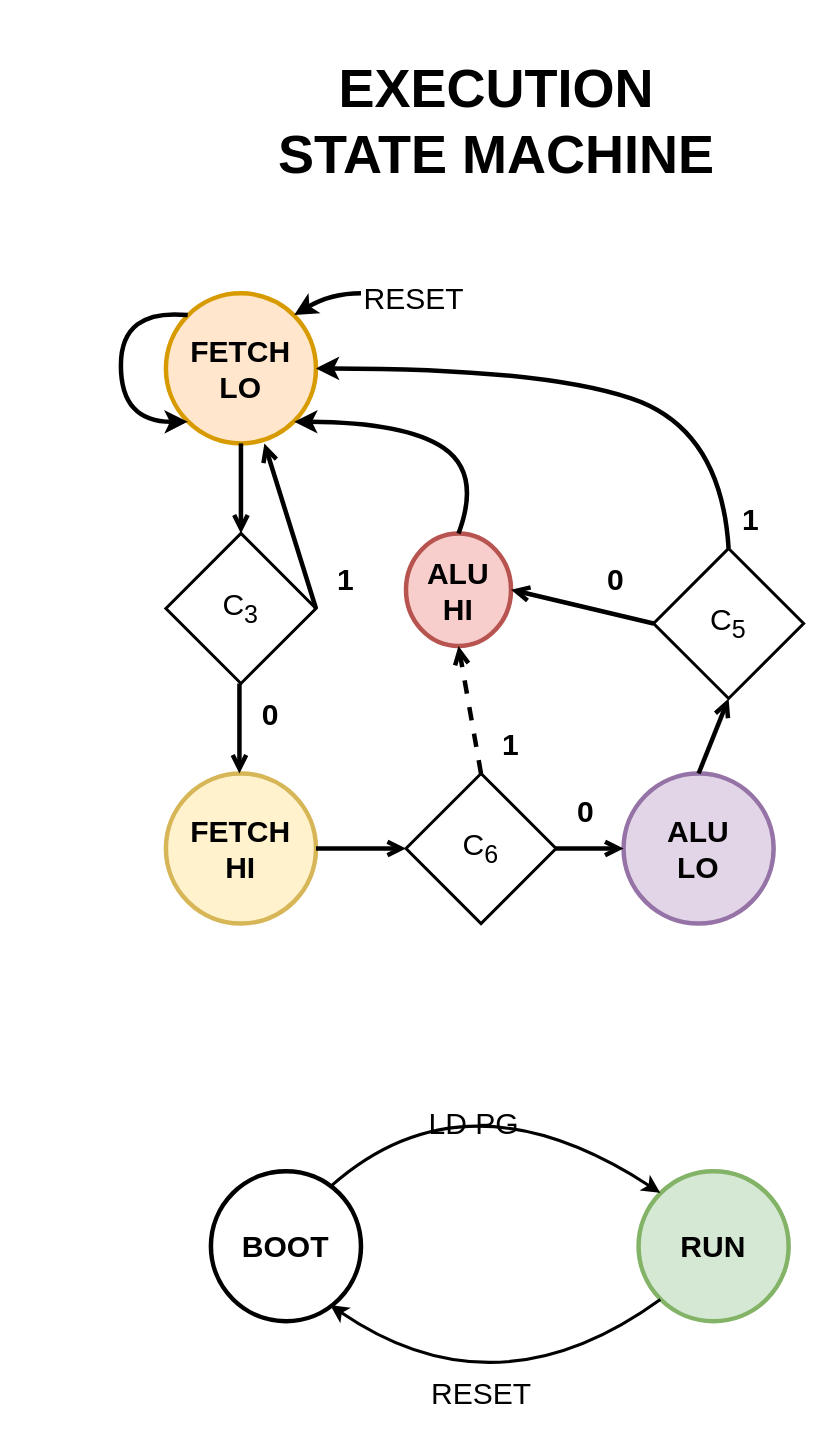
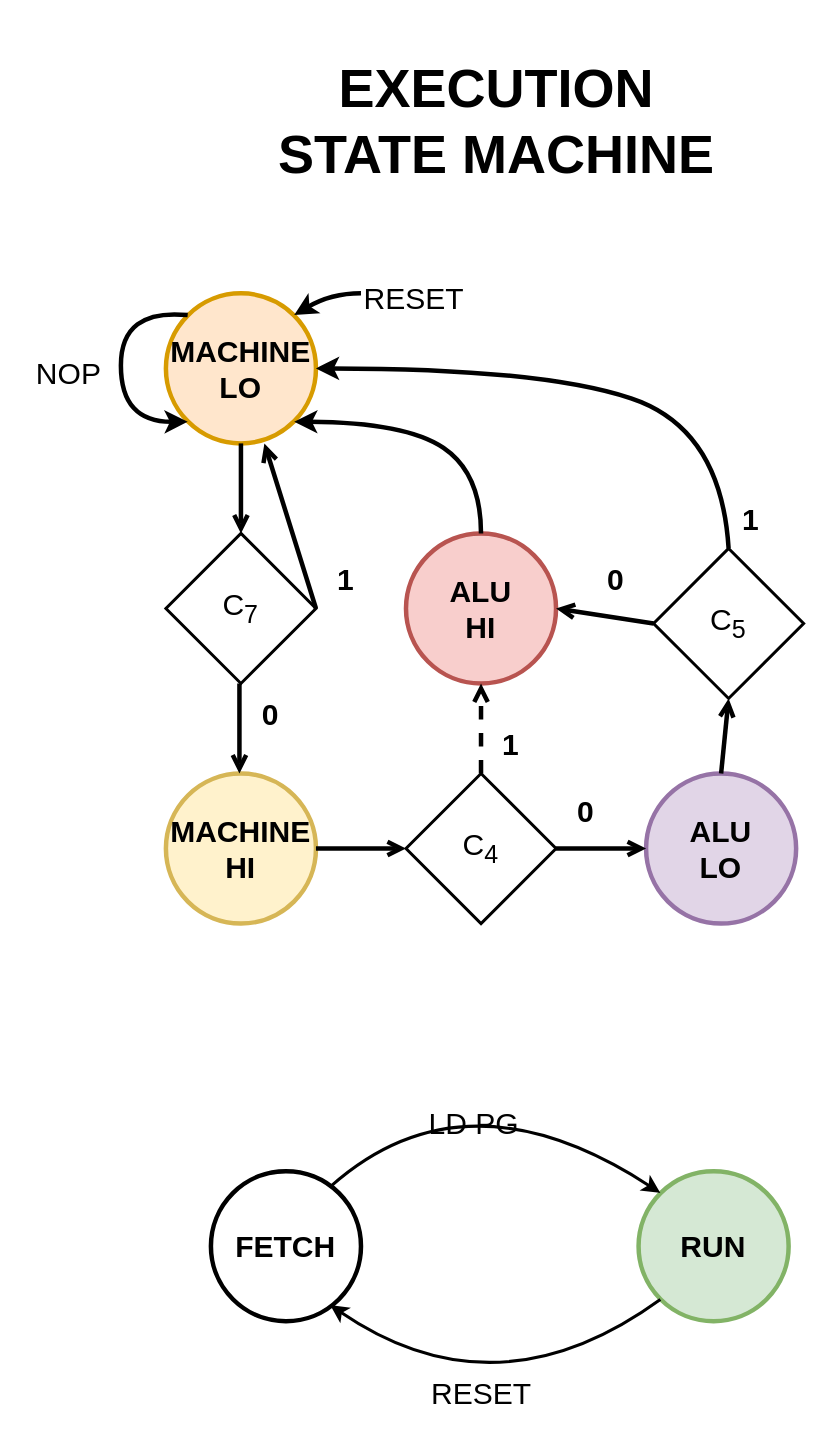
none -> (68, 368)
(241, 368) -> (241, 368)
(458, 590) -> (481, 608)
(241, 608) -> (241, 608)
(241, 848) -> (241, 848)
(481, 848) -> (481, 848)
(698, 848) -> (721, 848)
(286, 1246) -> (286, 1246)
